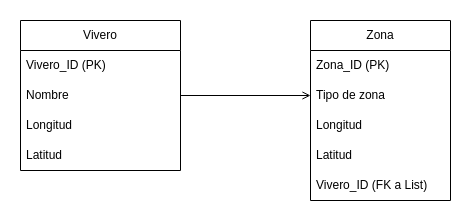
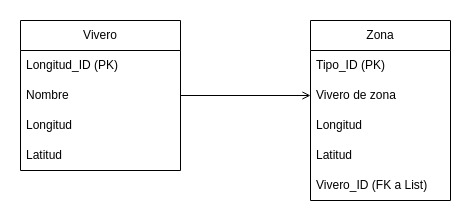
(70, 66) -> (77, 66)
(355, 66) -> (354, 66)
(352, 96) -> (359, 96)
